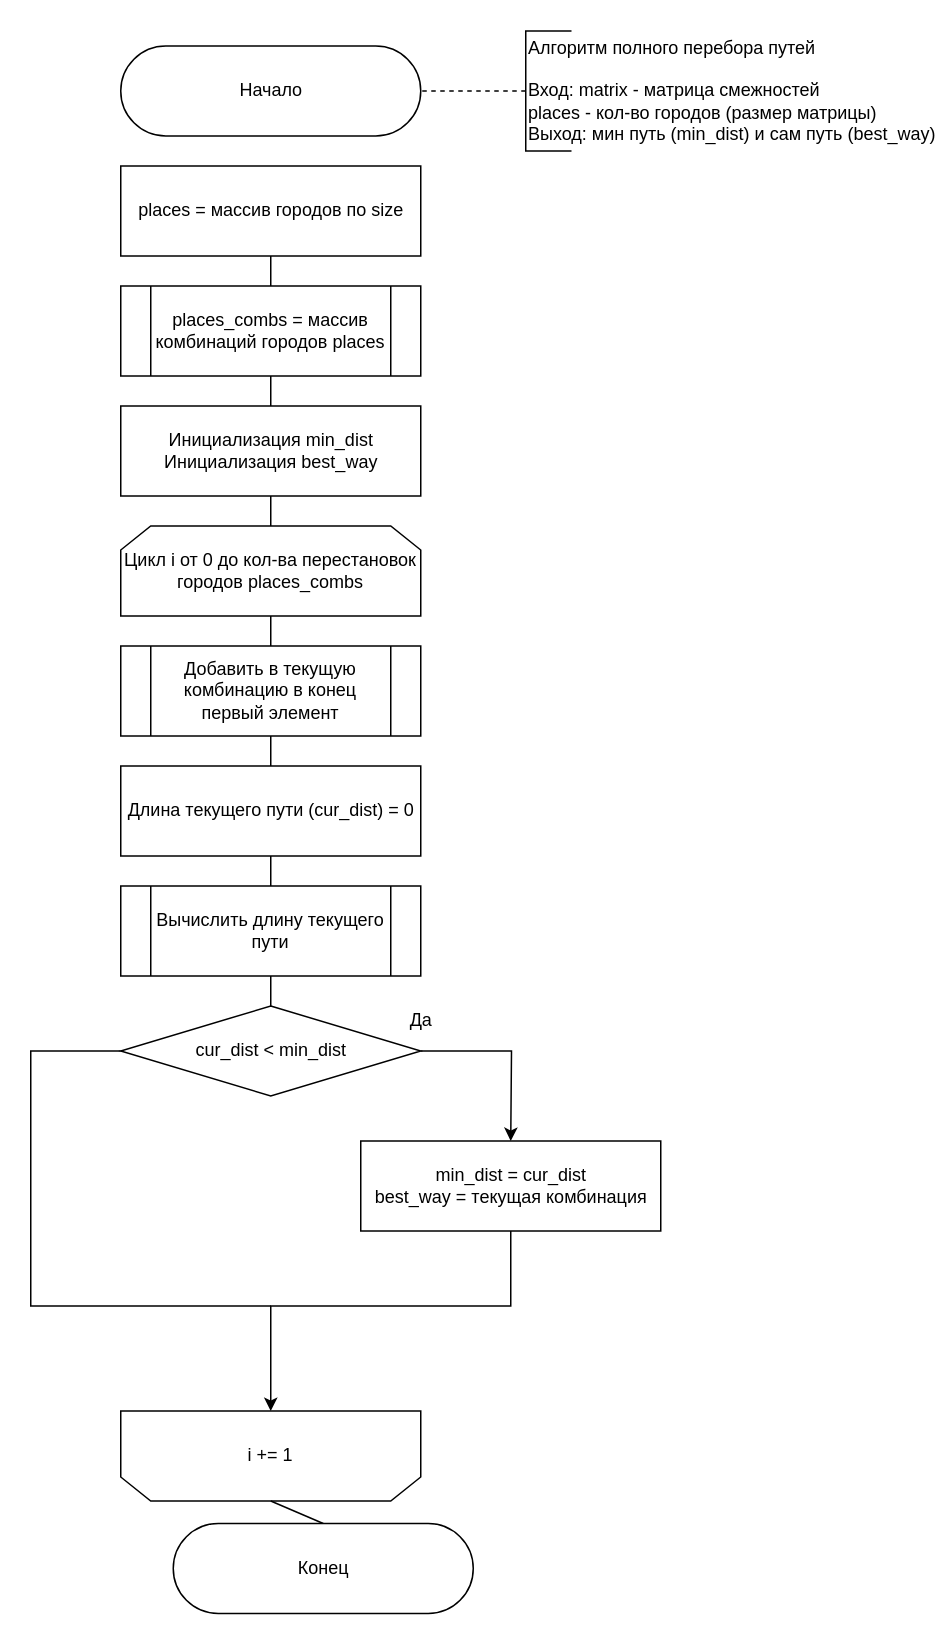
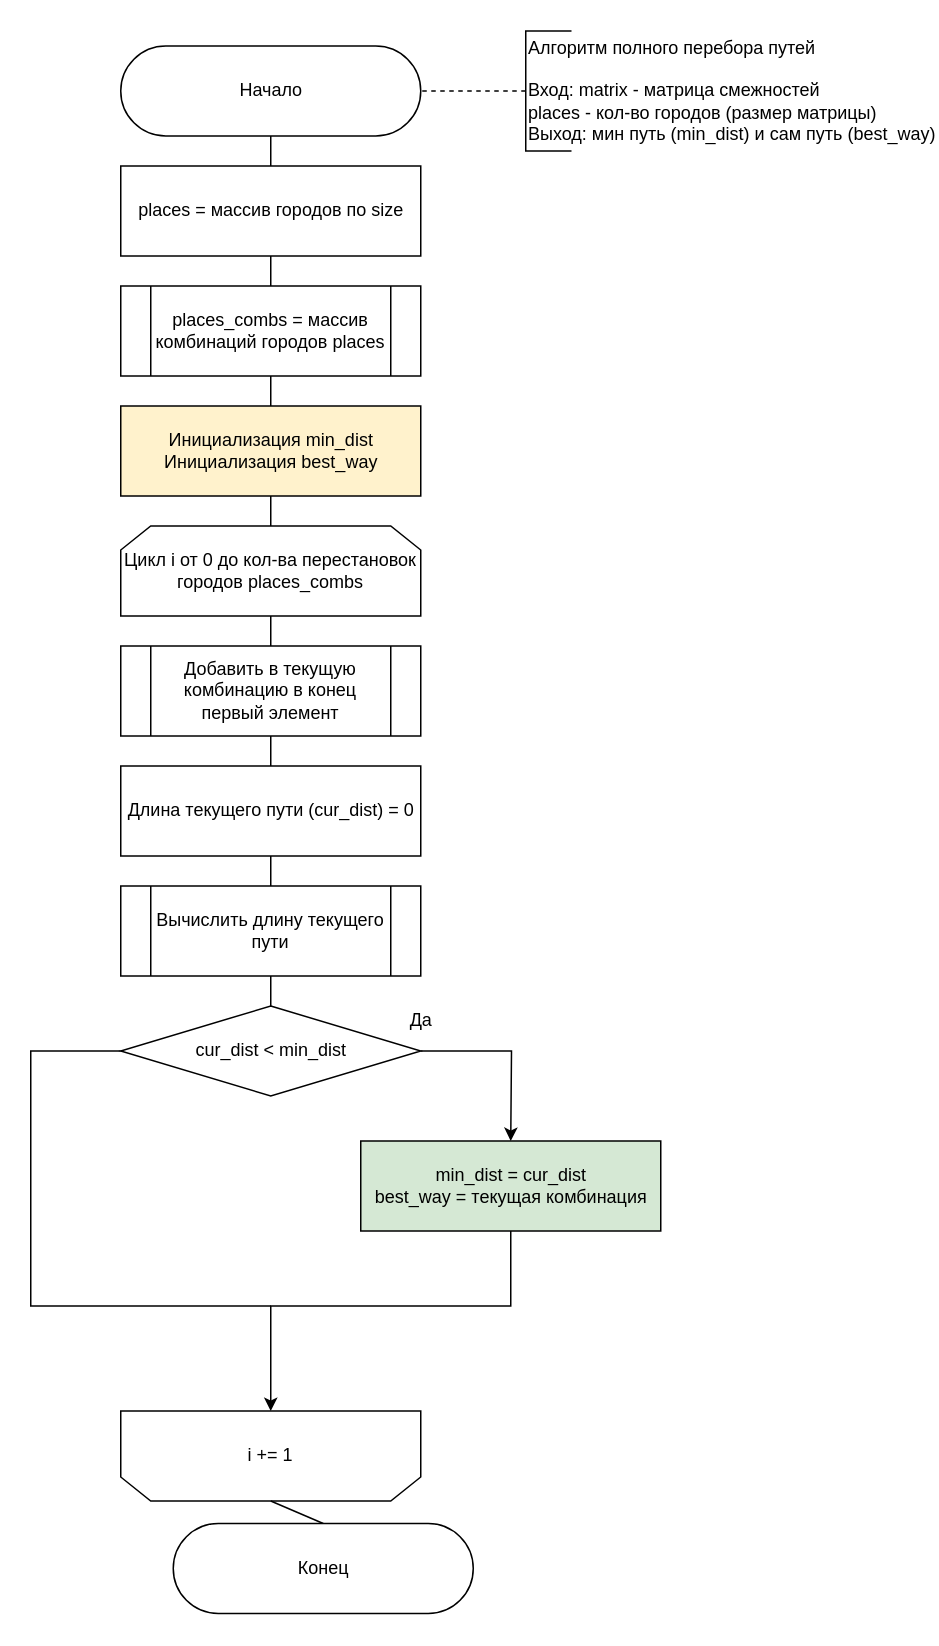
none -> (271, 151)
(271, 451) -> (271, 451)
(511, 1186) -> (511, 1186)
